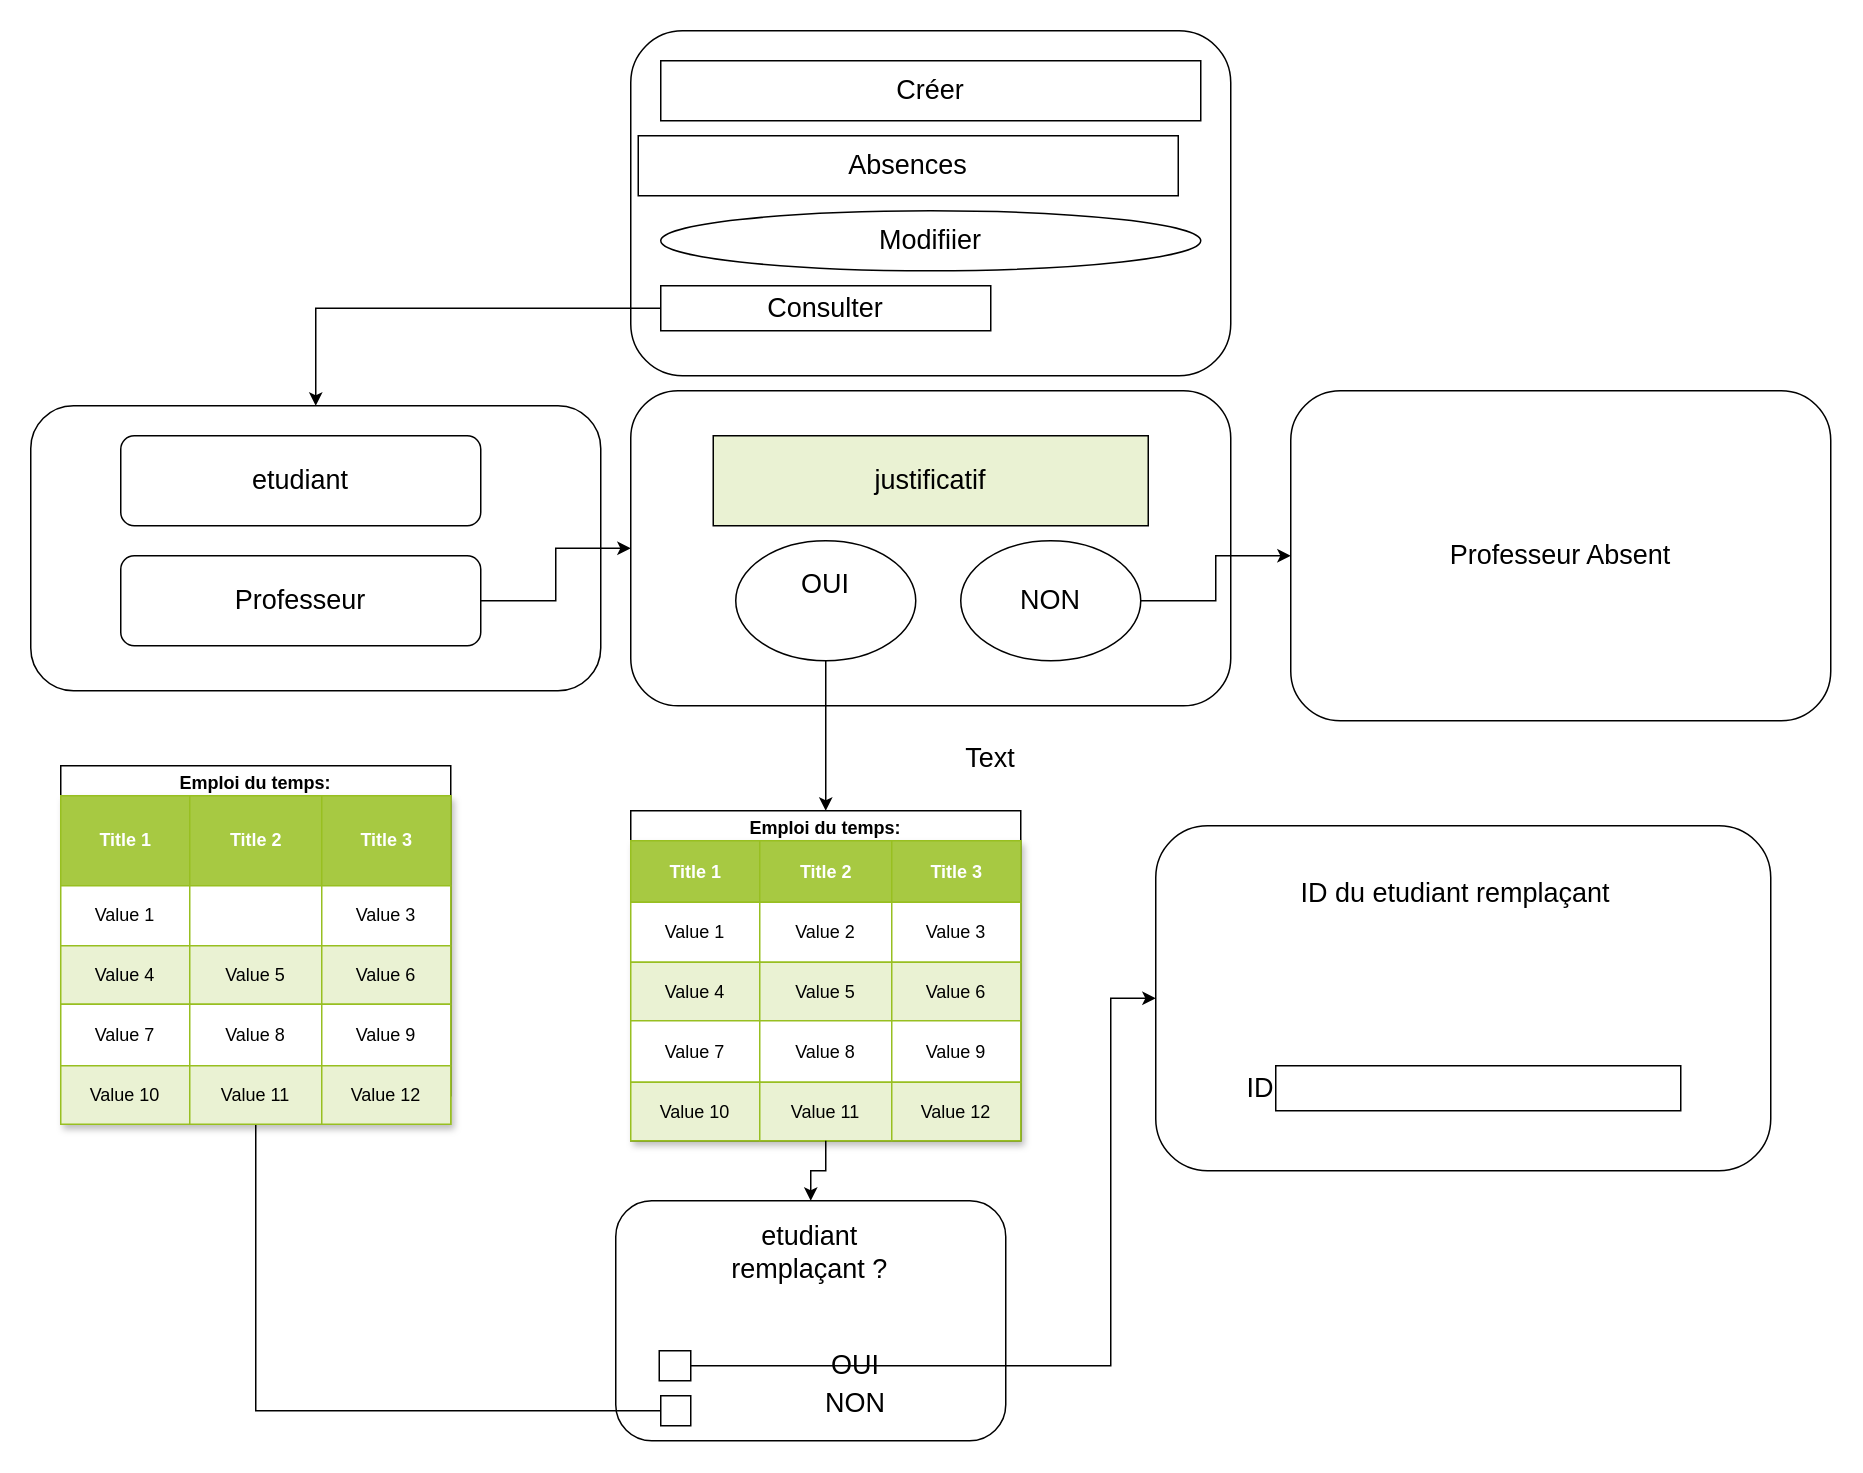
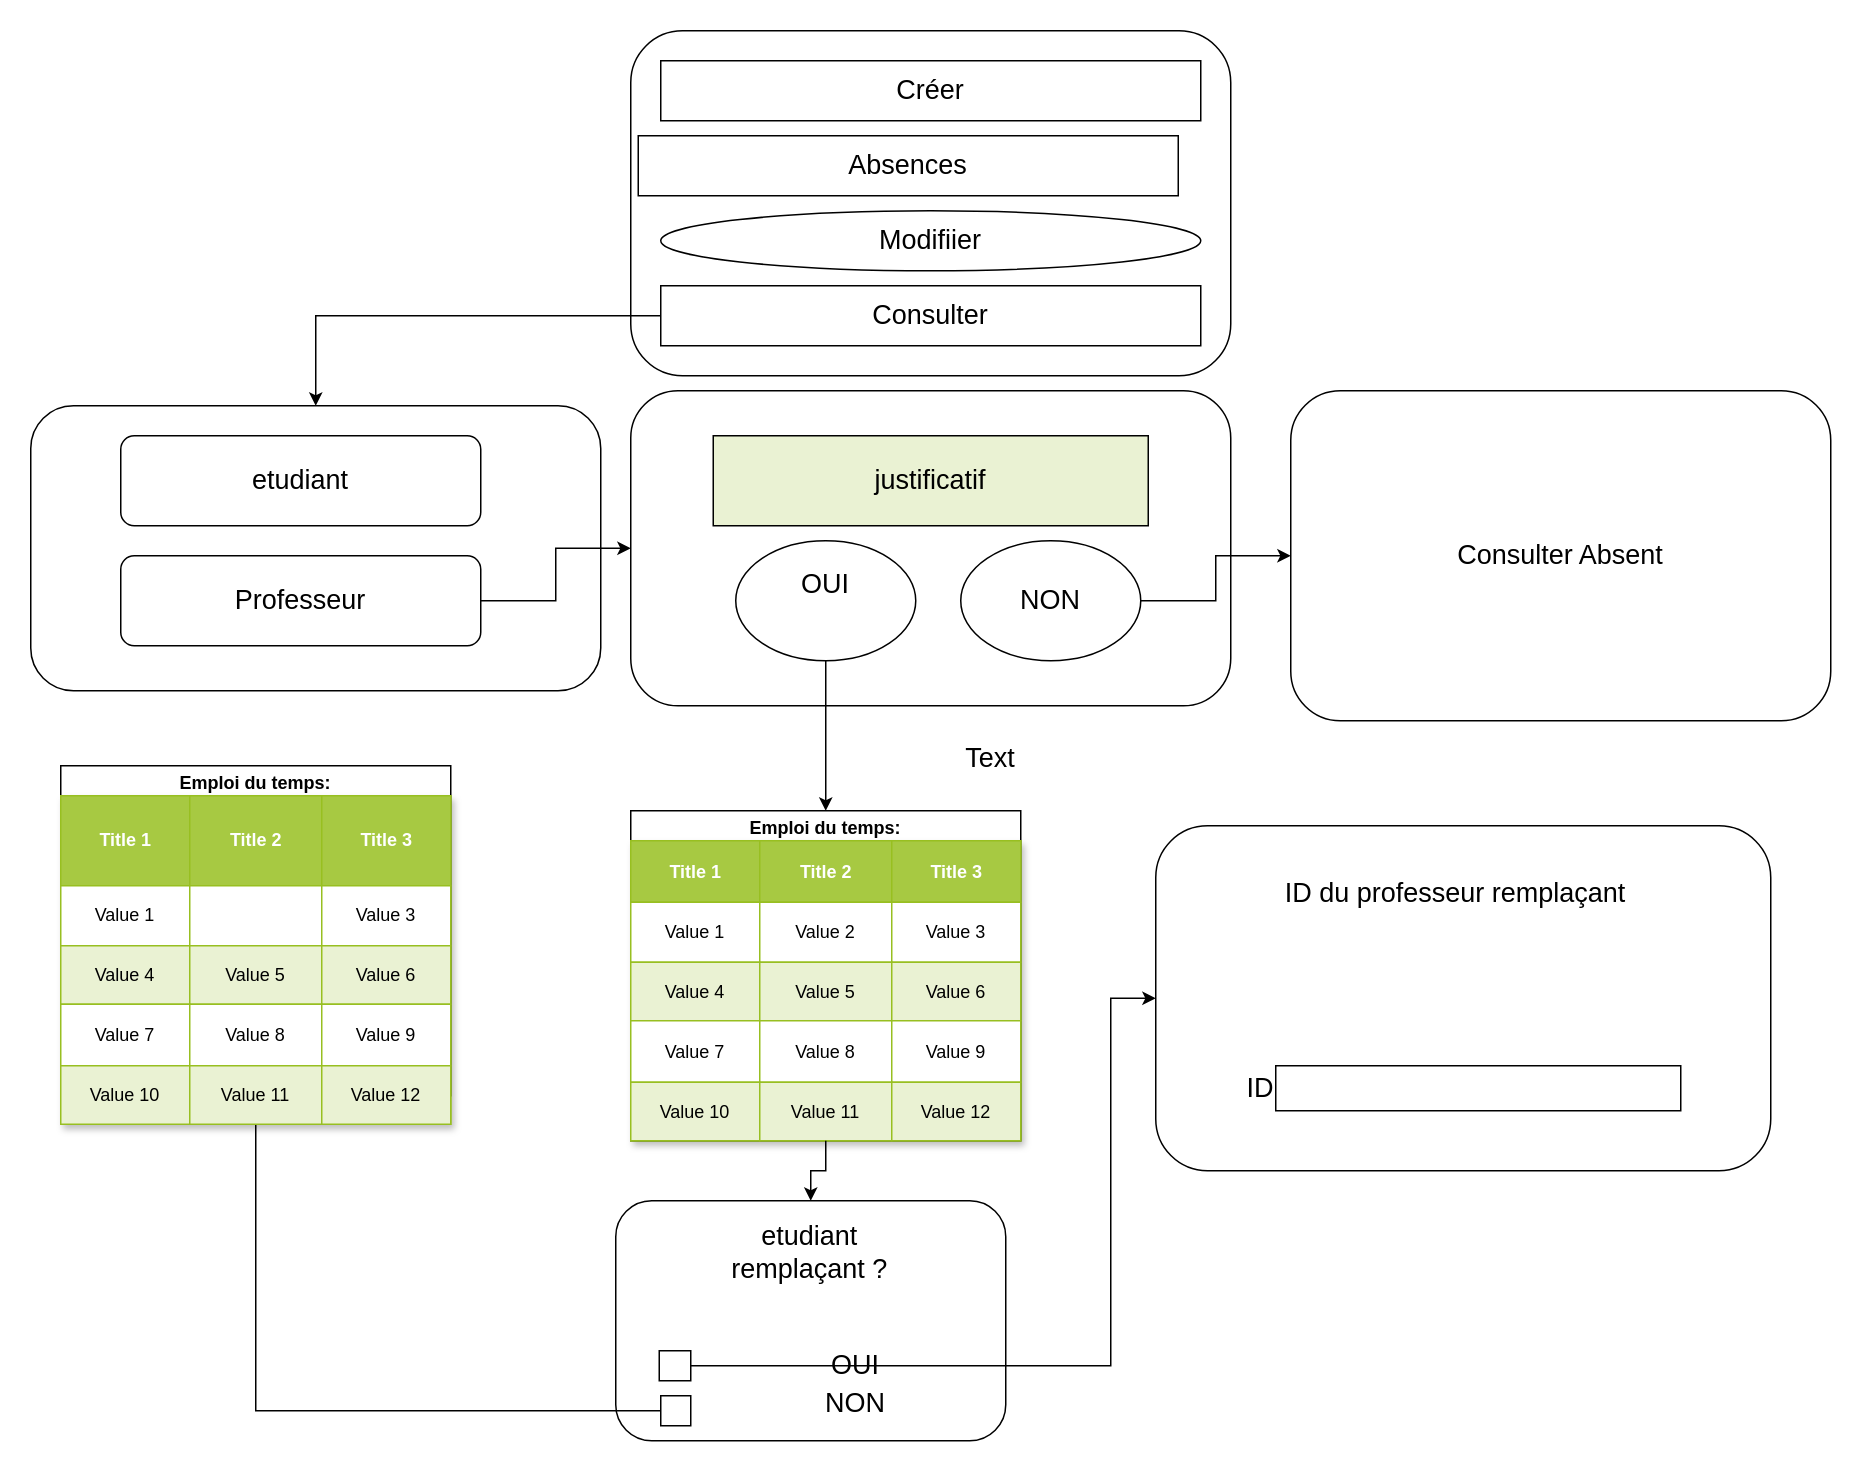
(826, 308) -> (931, 316)
(1561, 556) -> (1561, 556)
(1456, 893) -> (1456, 893)
